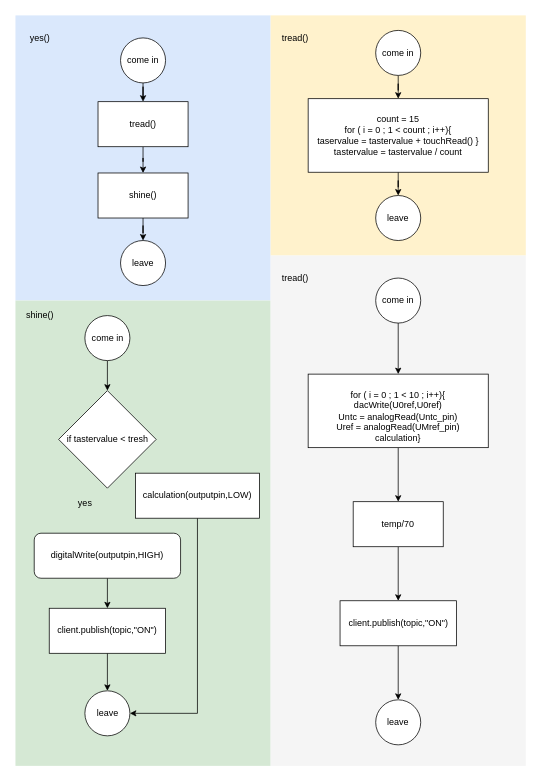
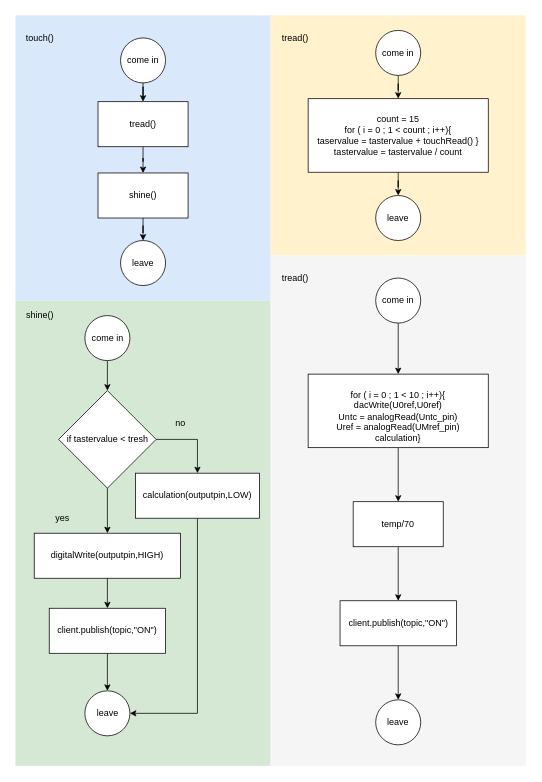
(40, 38) -> (40, 38)
none -> (180, 423)
none -> (190, 439)
(85, 503) -> (62, 518)
none -> (107, 508)
(107, 555) -> (107, 555)
